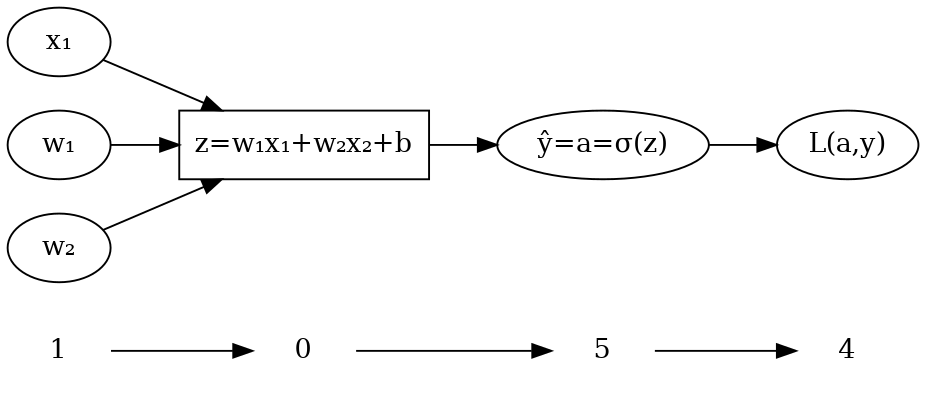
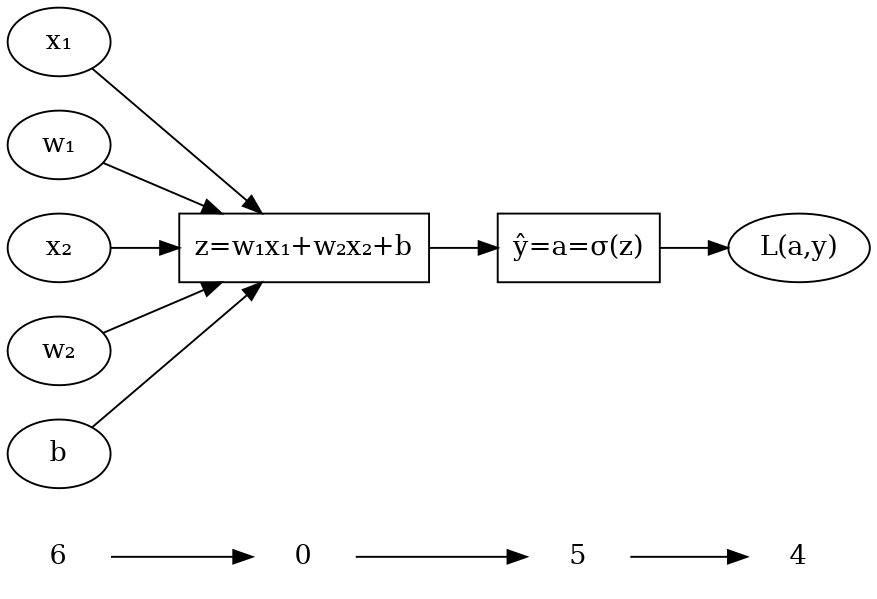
(603, 145) -> (579, 248)
none -> (59, 248)
(59, 351) -> (59, 557)
none -> (59, 454)
